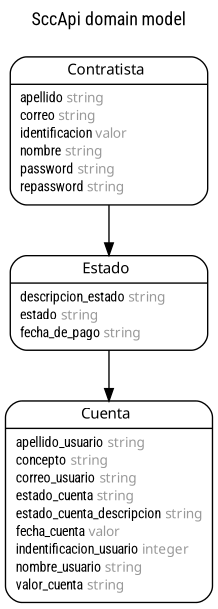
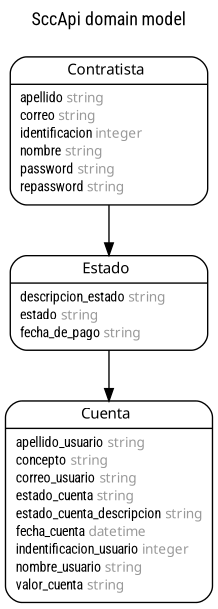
(112, 134) -> (119, 134)
(105, 532) -> (118, 532)
